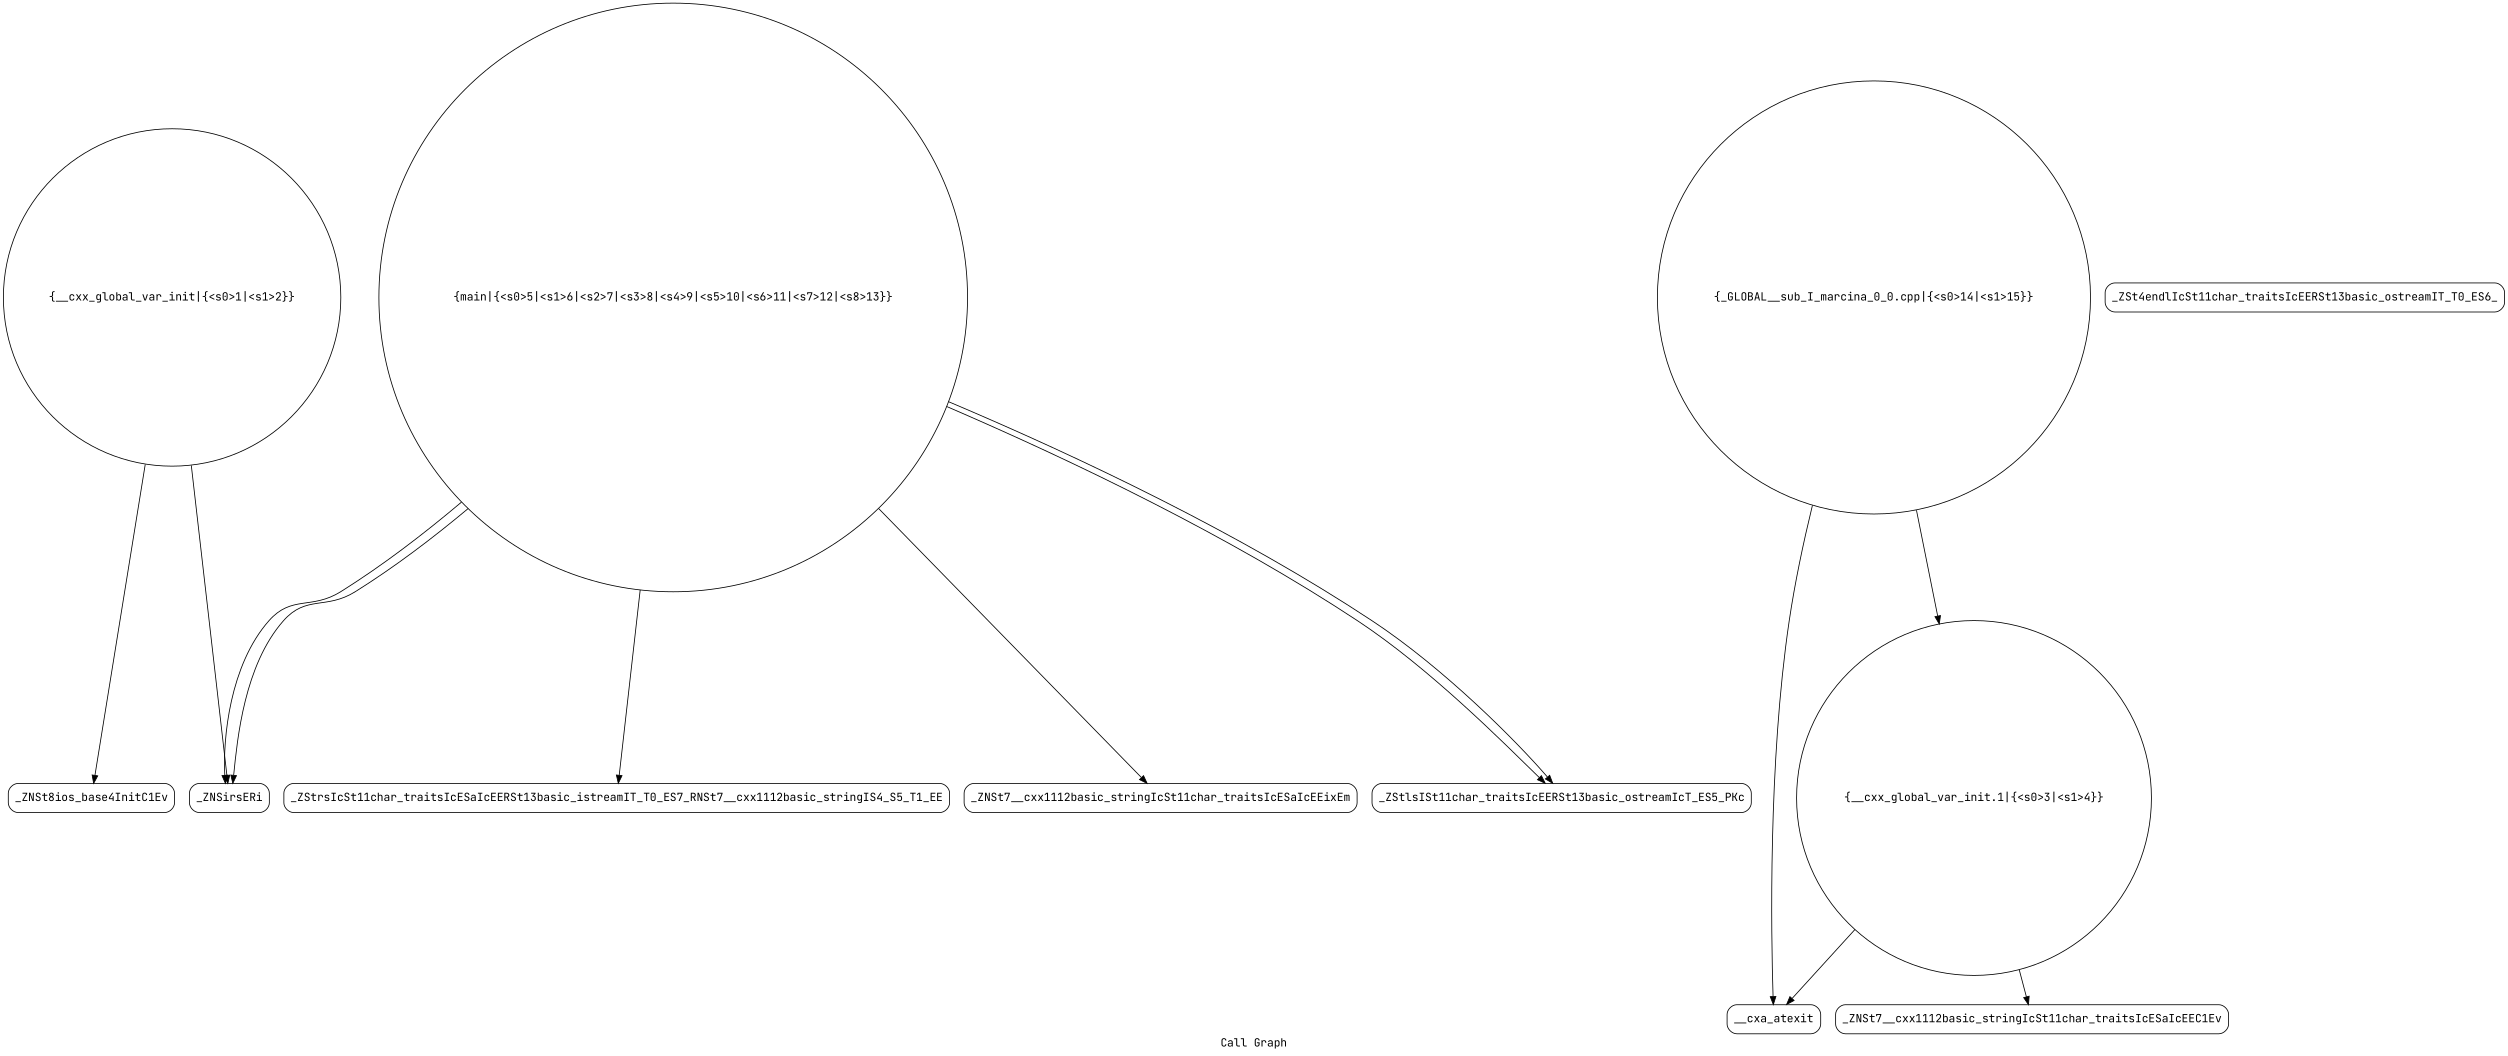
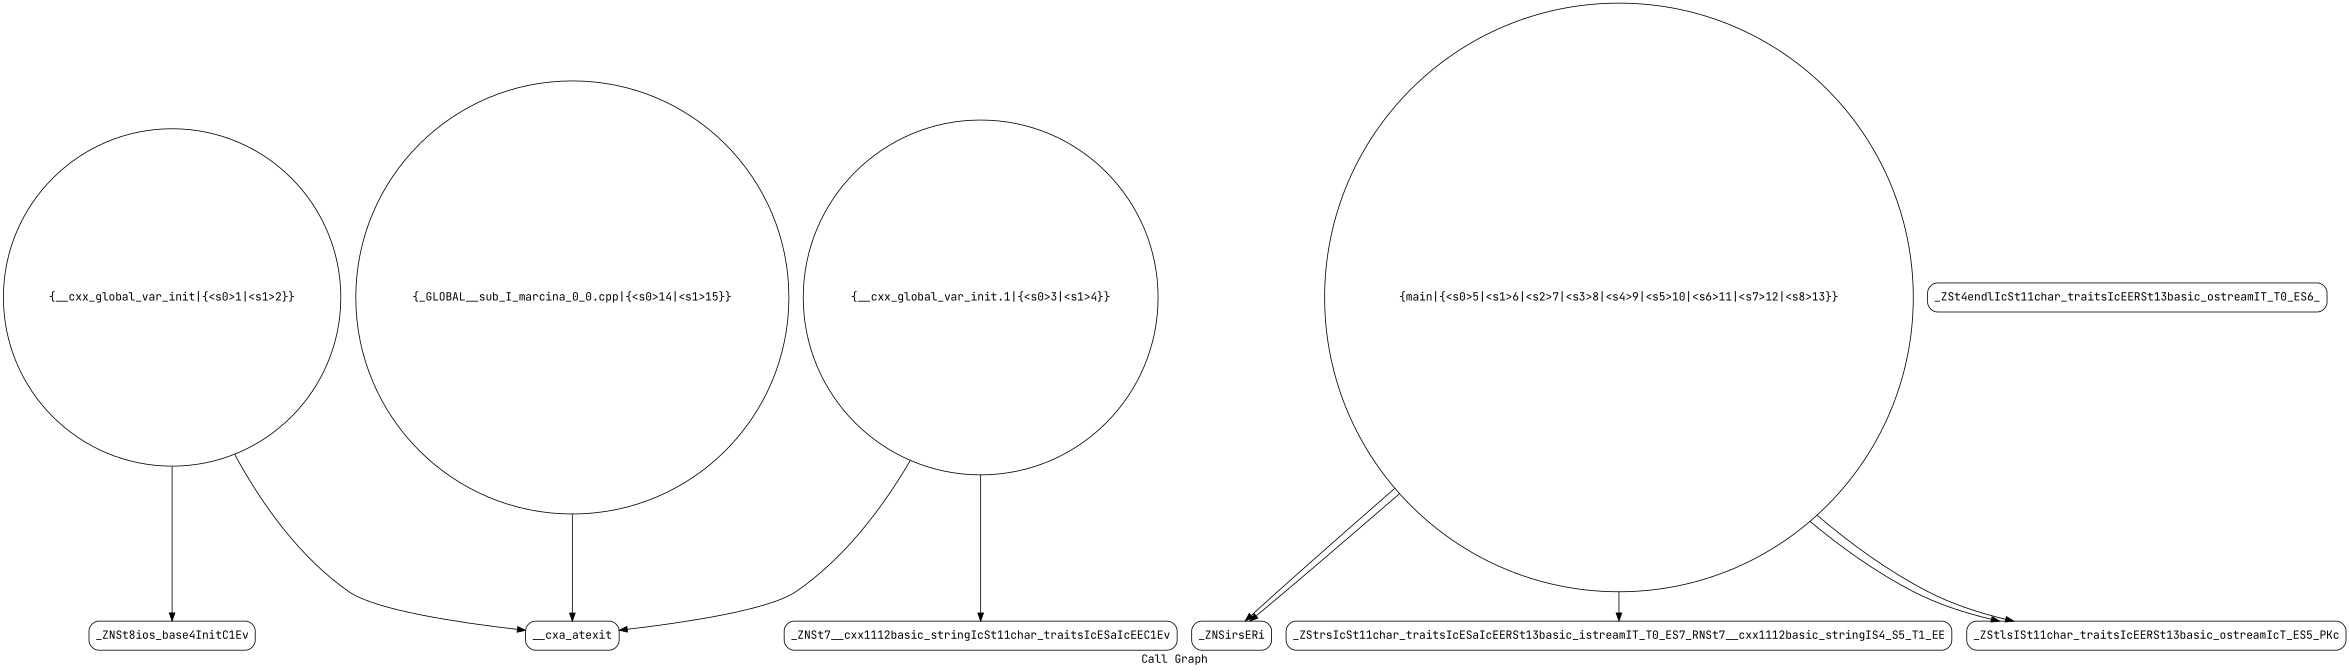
(1927, 563) -> none
(209, 620) -> (346, 590)
(1161, 798) -> none
